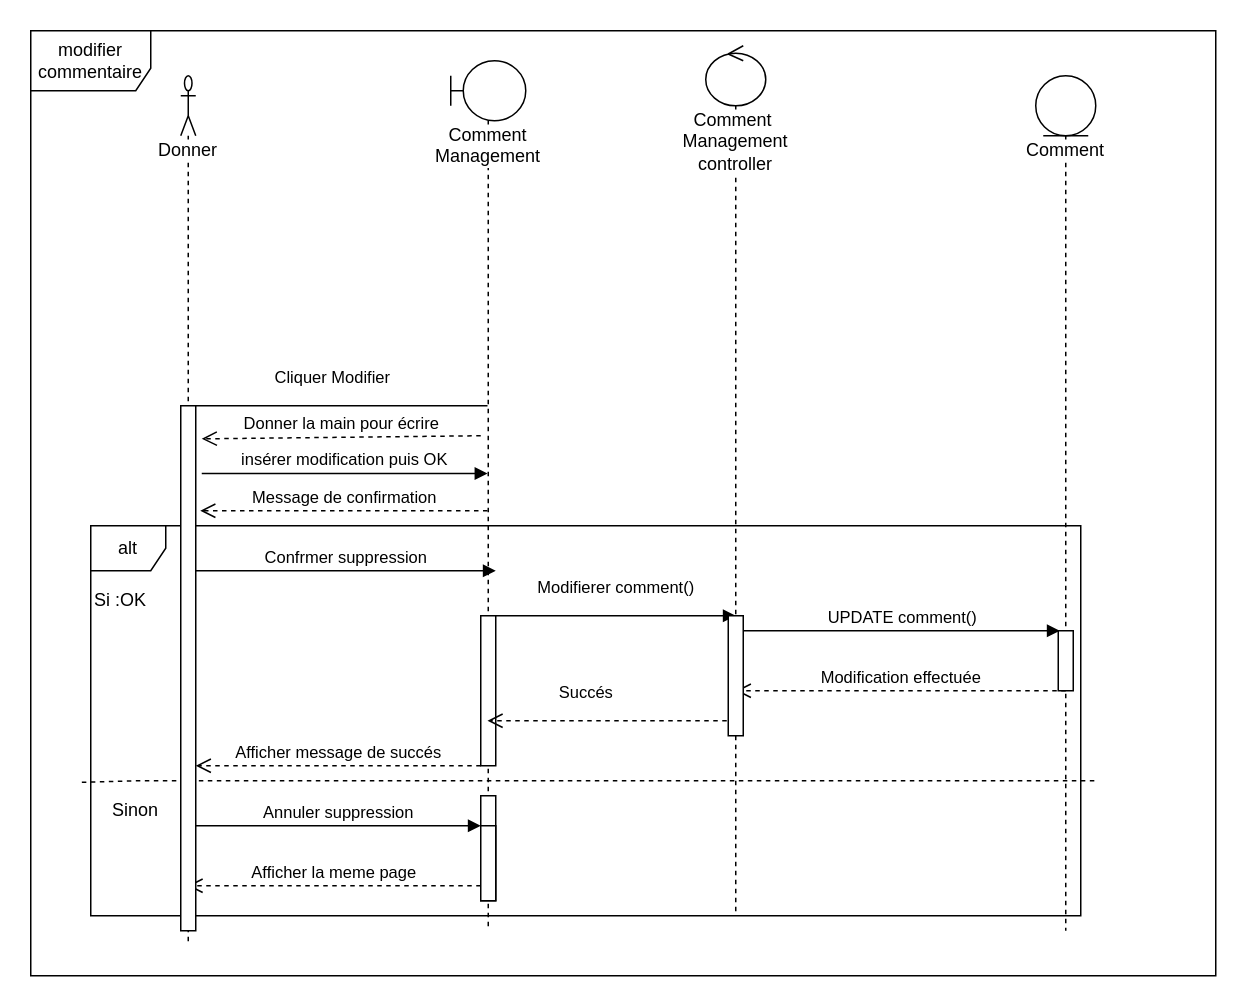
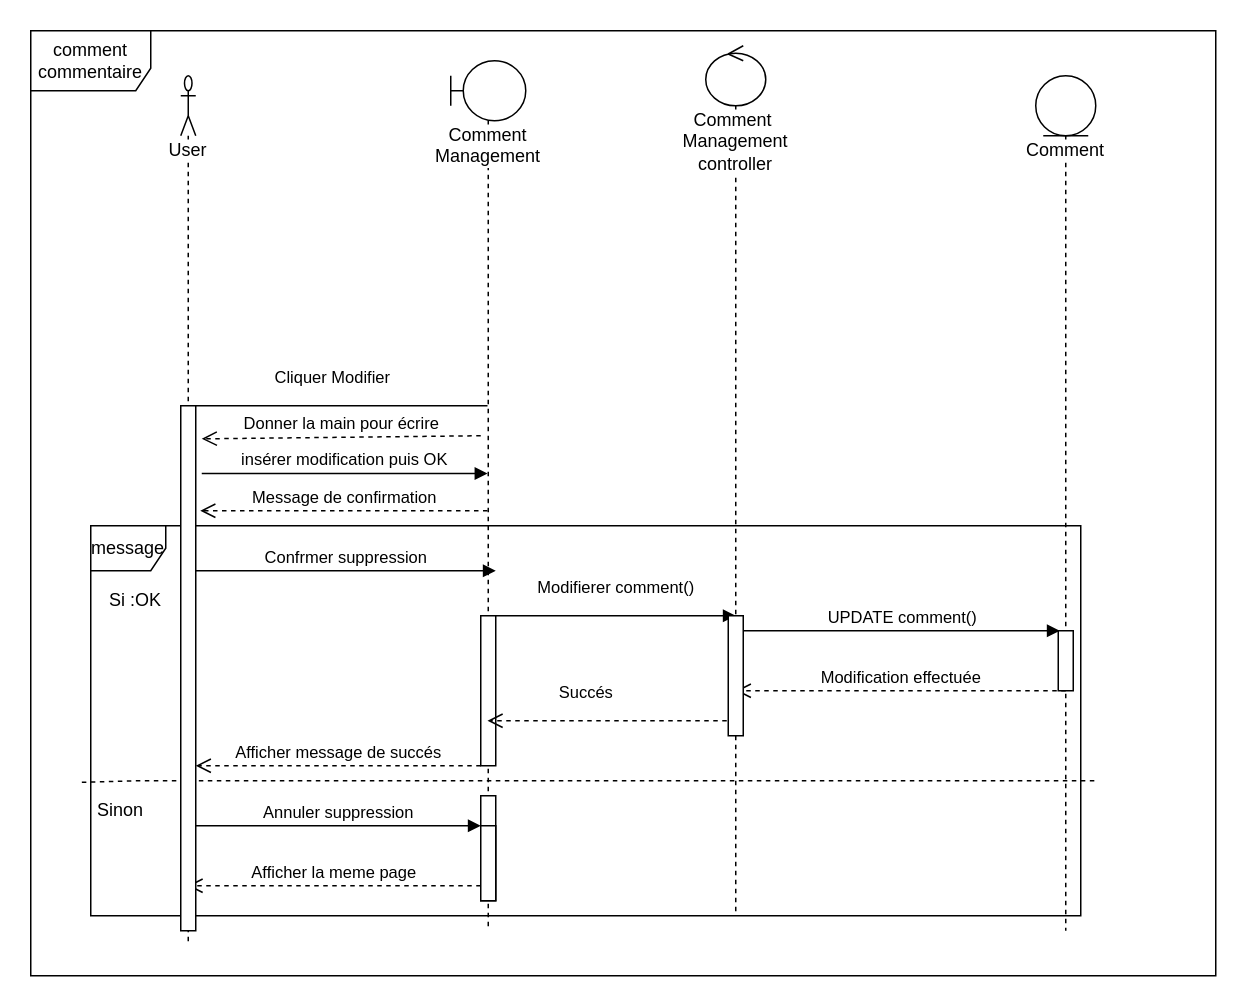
(91, 61) -> (91, 61)
(188, 205) -> (188, 183)
(128, 548) -> (128, 548)
(121, 601) -> (136, 601)
(136, 811) -> (121, 811)
